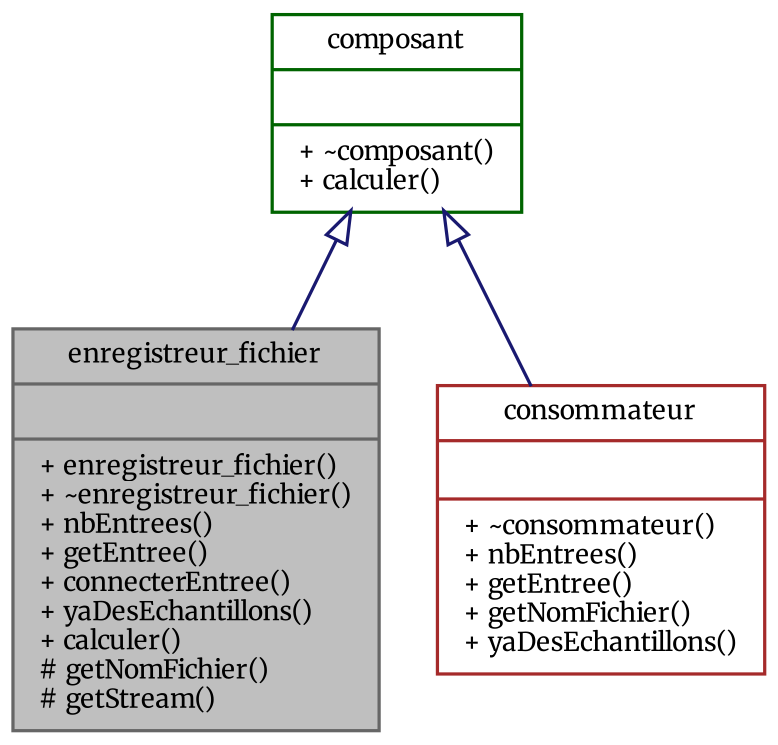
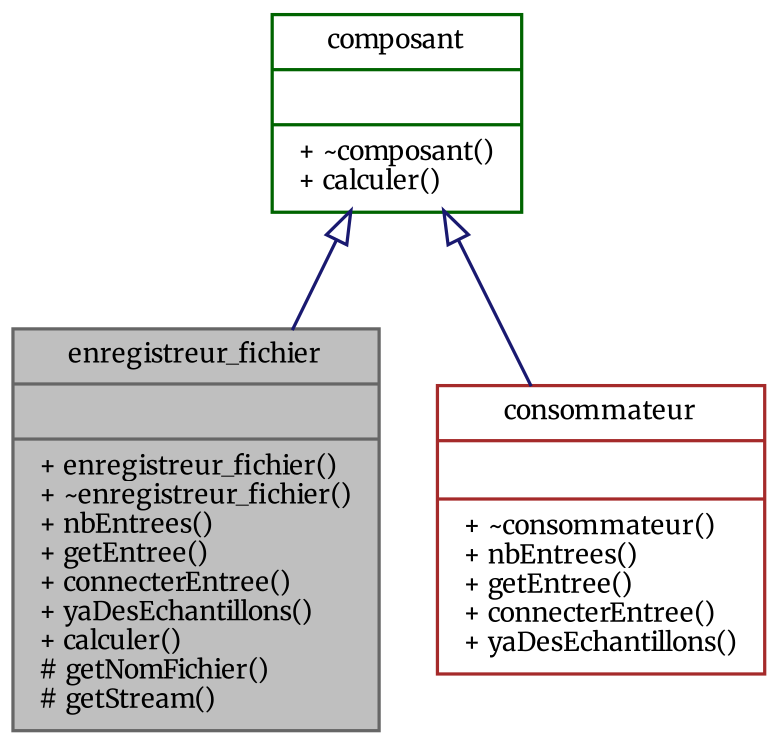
(578, 614) -> (591, 614)
